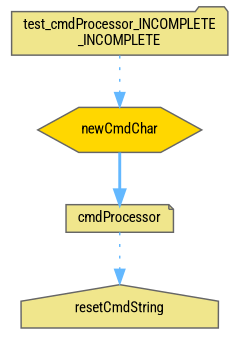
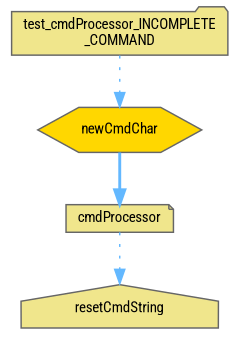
(120, 33) -> (120, 33)
